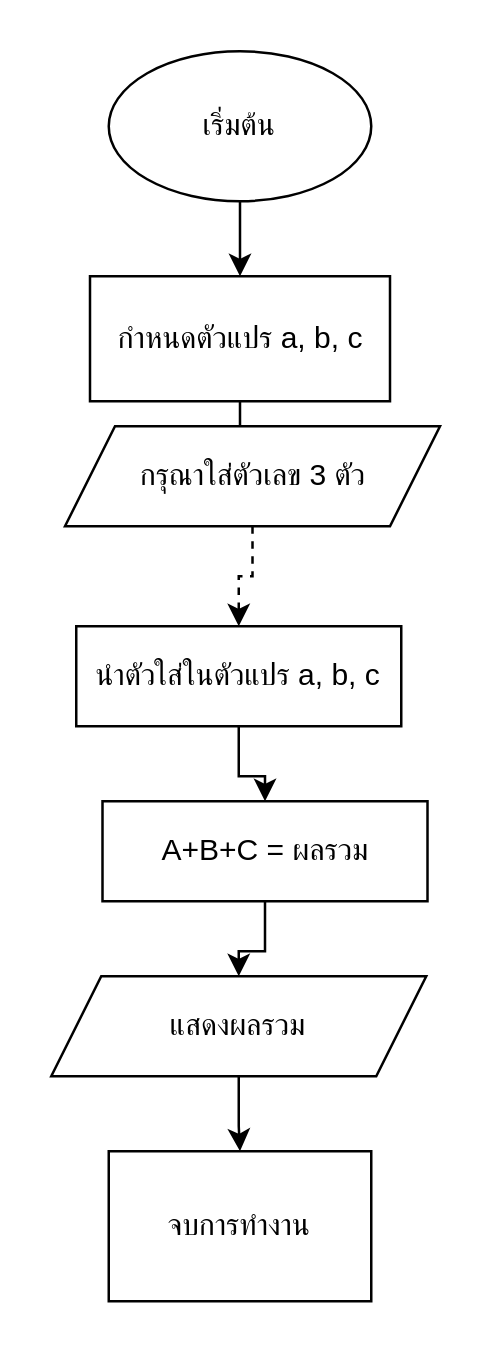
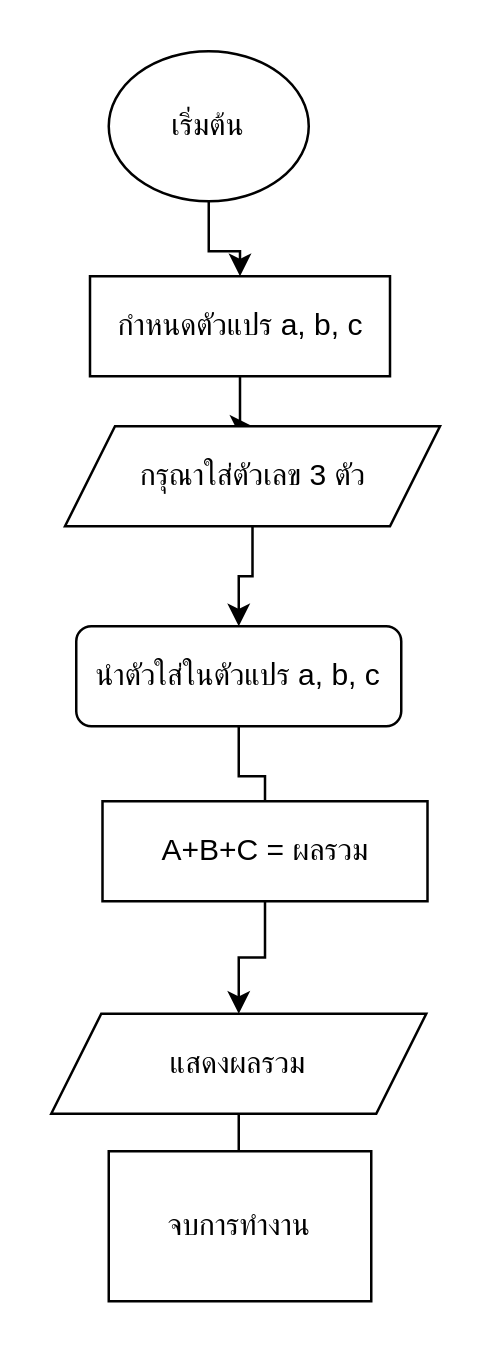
(240, 126) -> (209, 126)
(240, 339) -> (240, 326)
(253, 572) -> (253, 572)
(239, 676) -> (239, 676)
(265, 783) -> (265, 790)
(239, 1026) -> (239, 1064)
